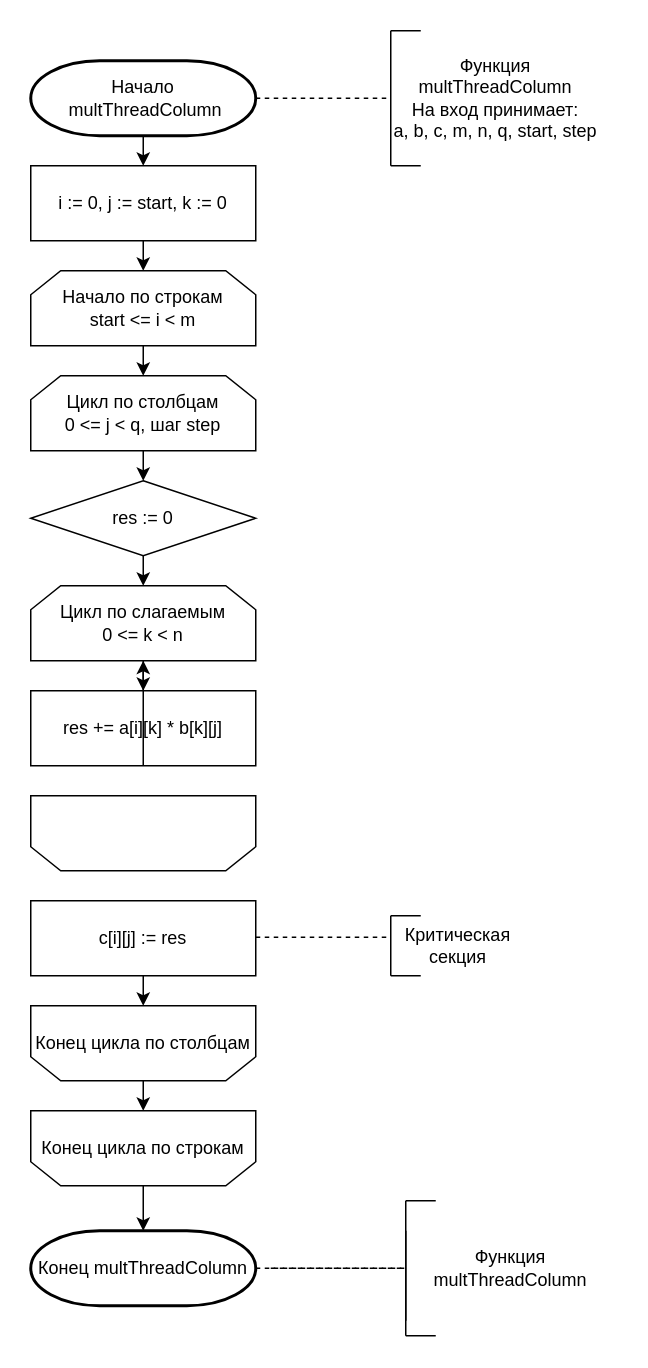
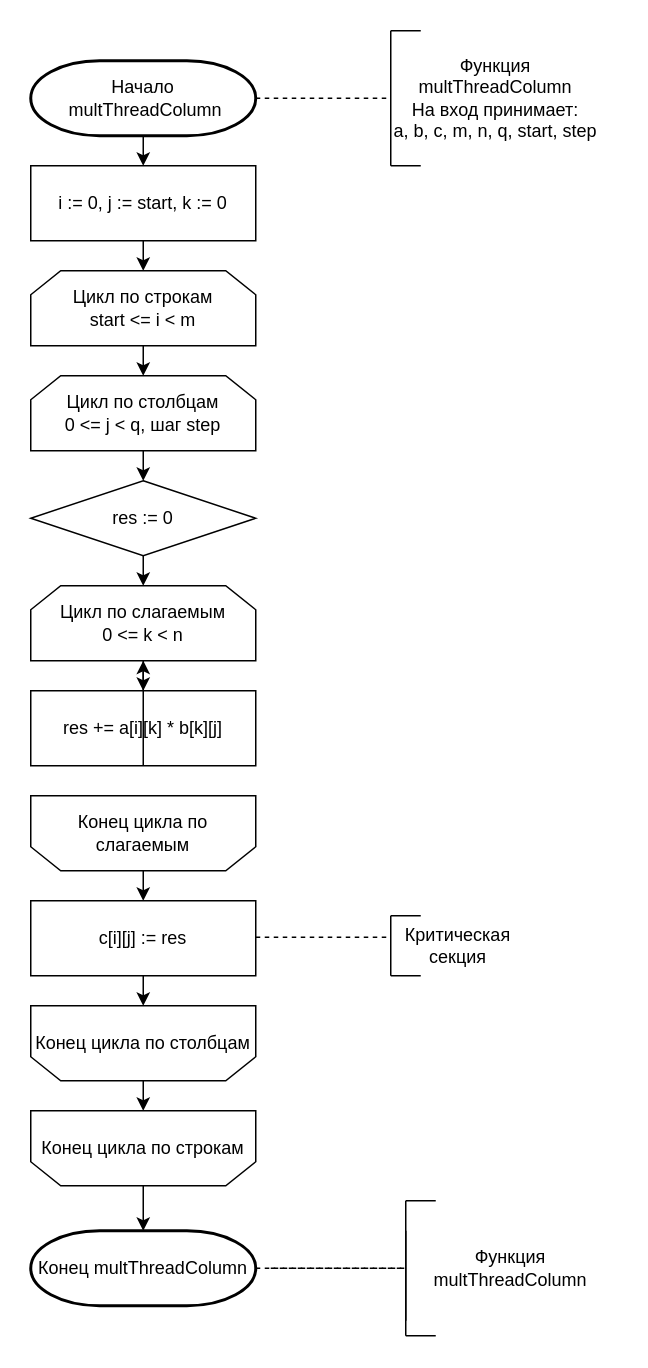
(143, 308) -> (143, 308)
none -> (143, 833)
none -> (143, 881)
